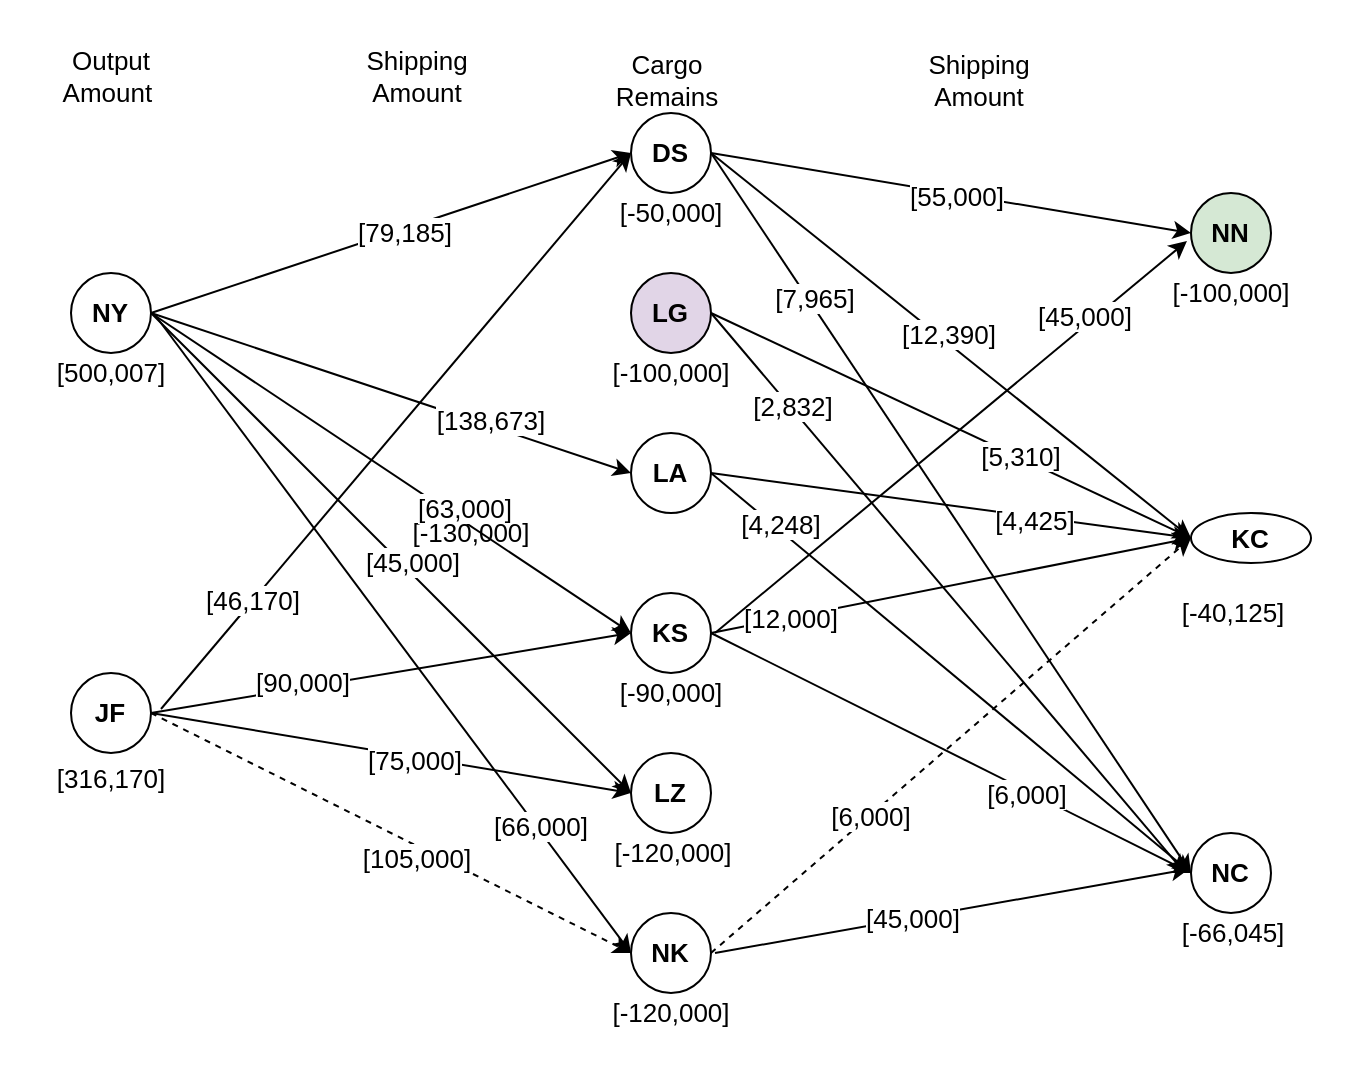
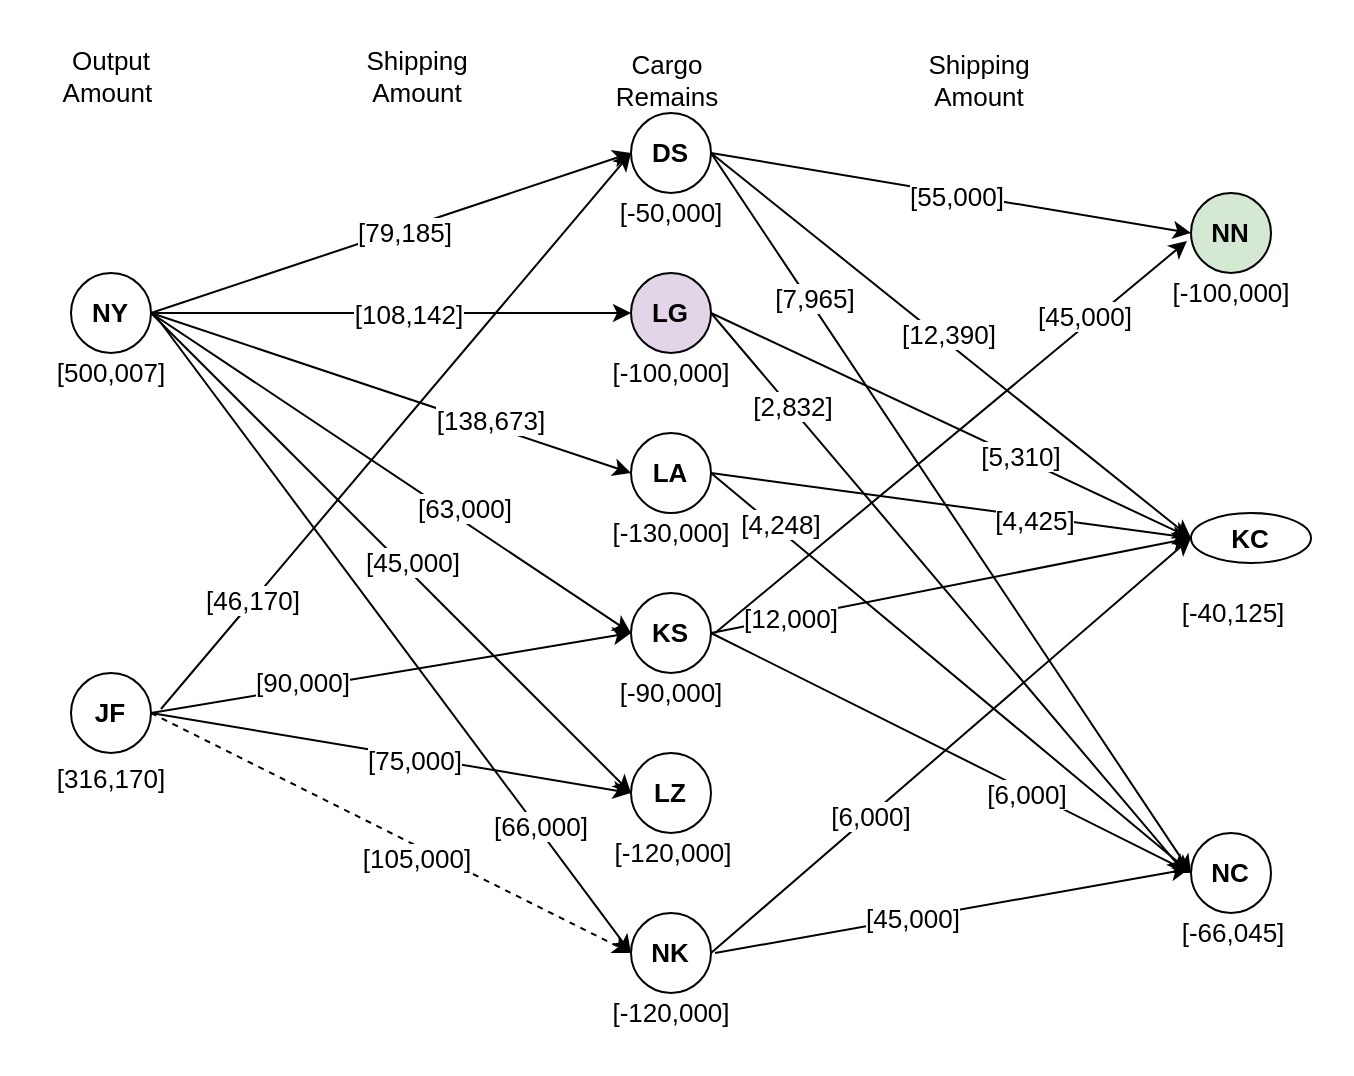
none -> (283, 313)
(471, 533) -> (671, 533)
(966, 732) -> (966, 732)
